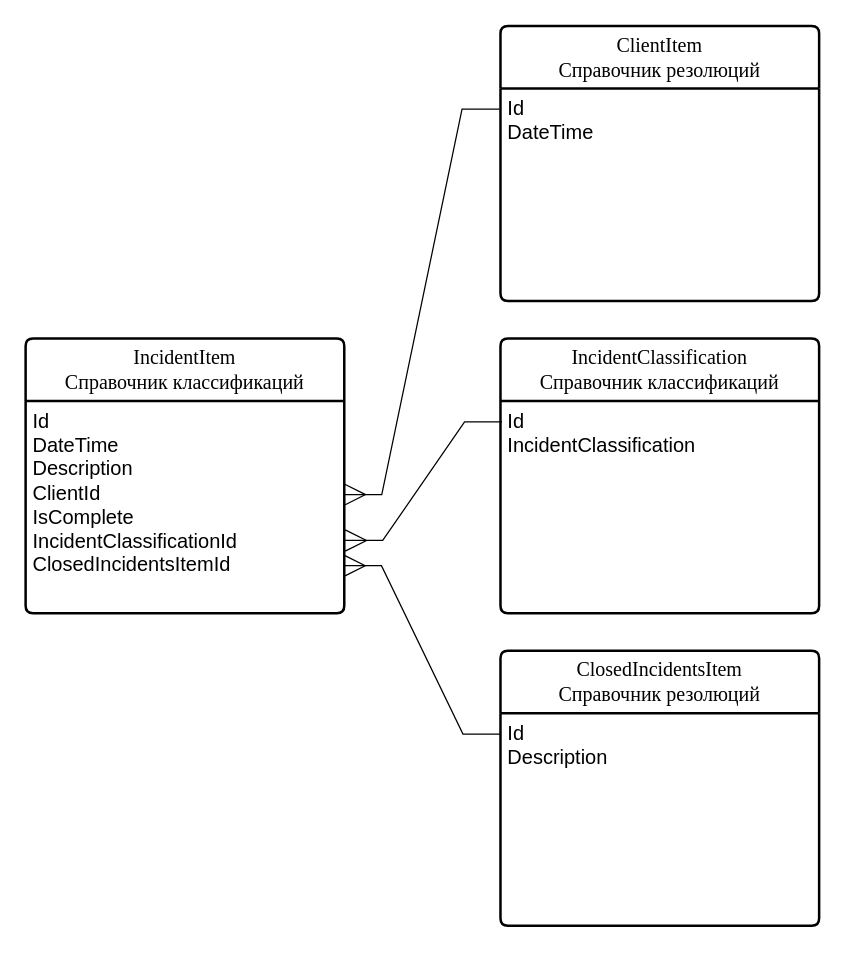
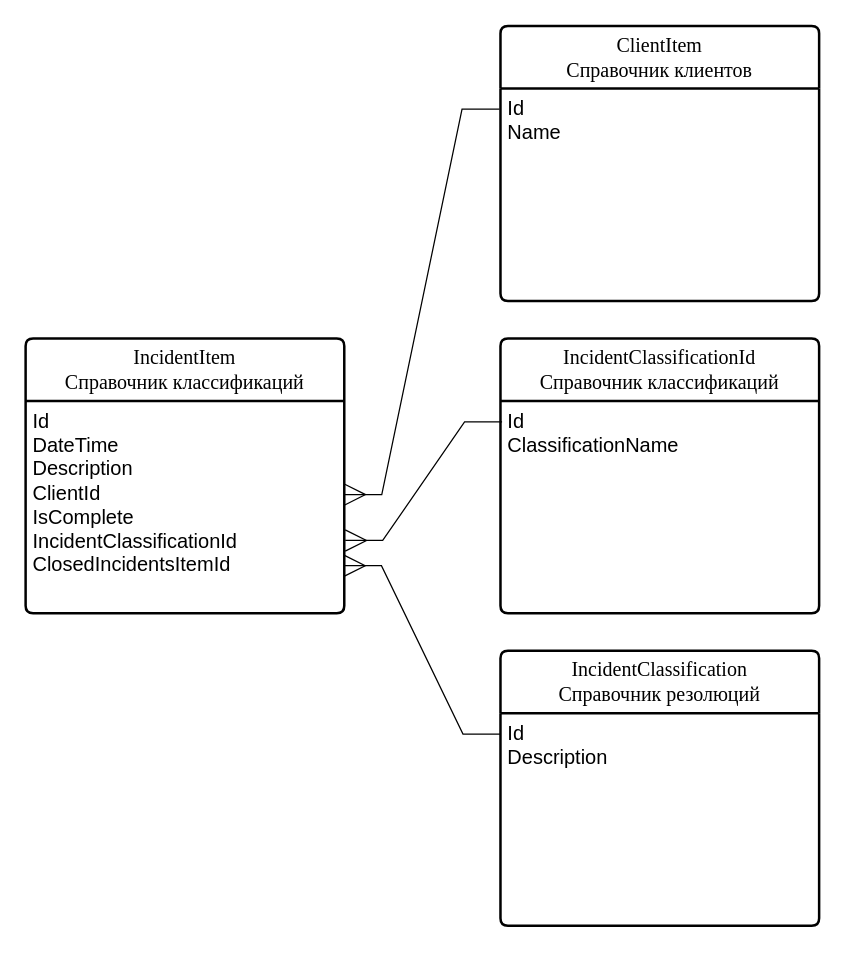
(660, 57) -> (660, 57)
(540, 115) -> (525, 115)
(660, 369) -> (660, 369)
(591, 427) -> (576, 427)
(660, 682) -> (660, 682)
